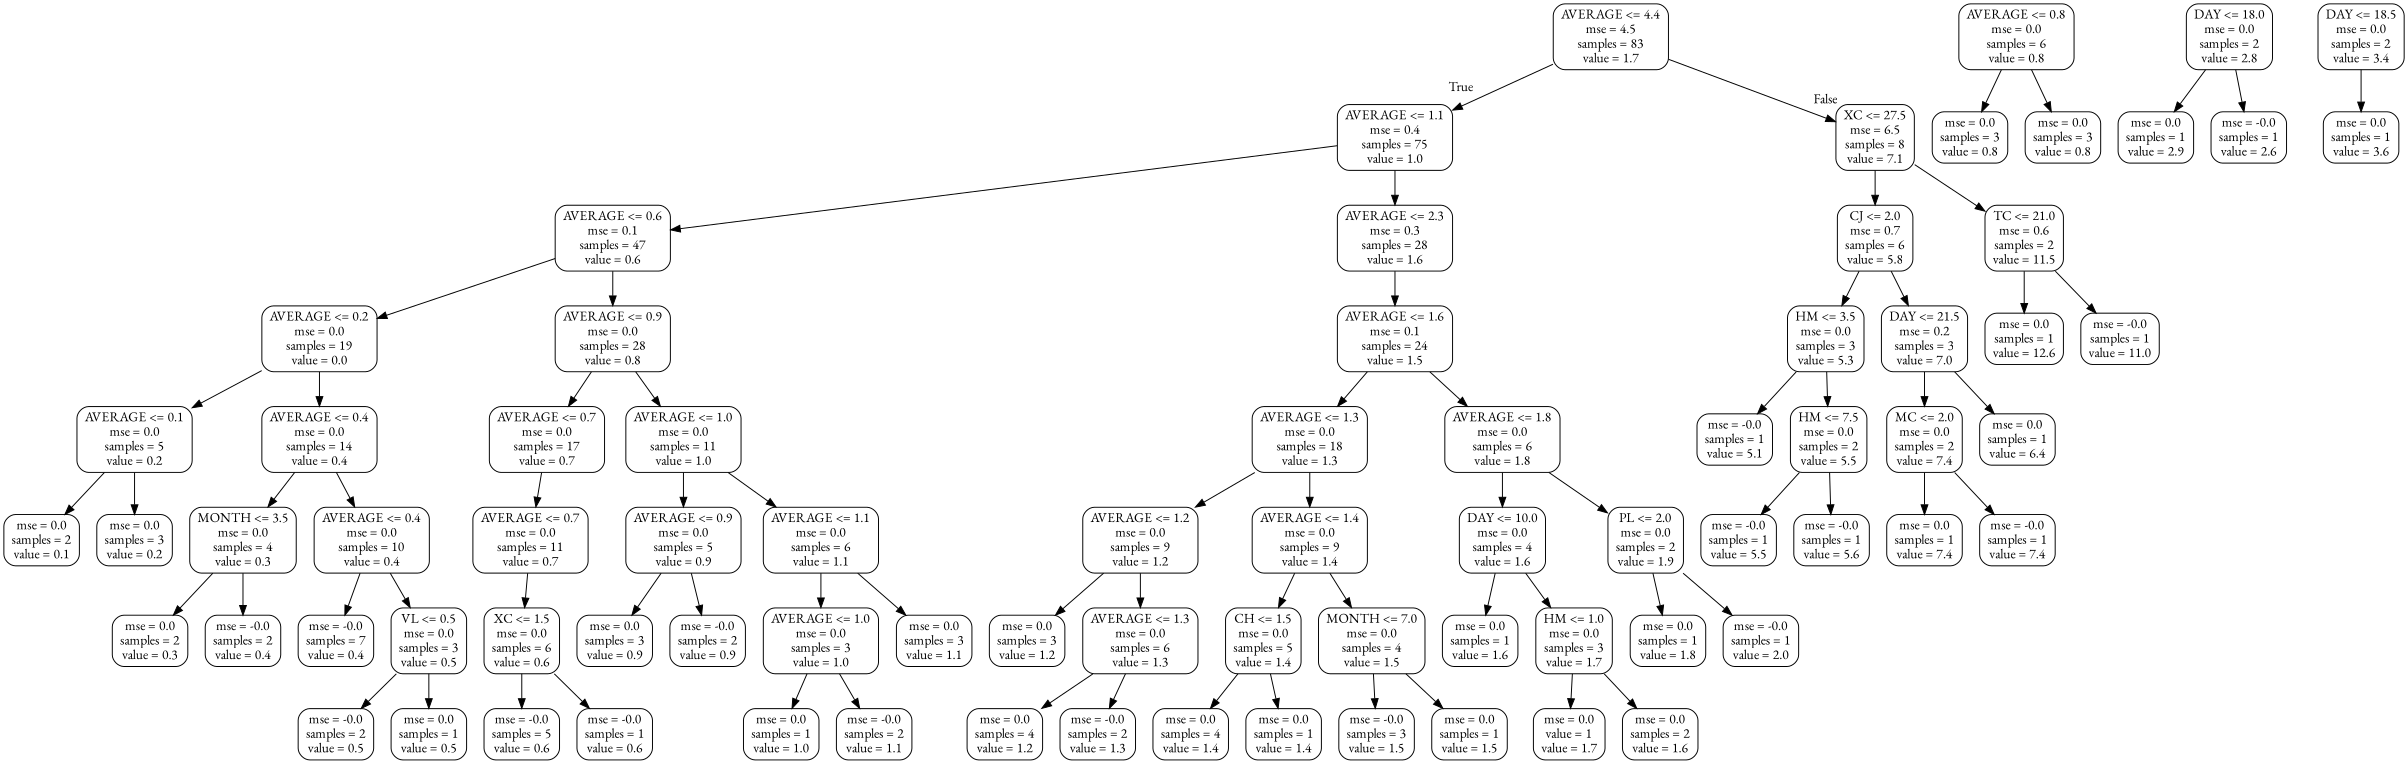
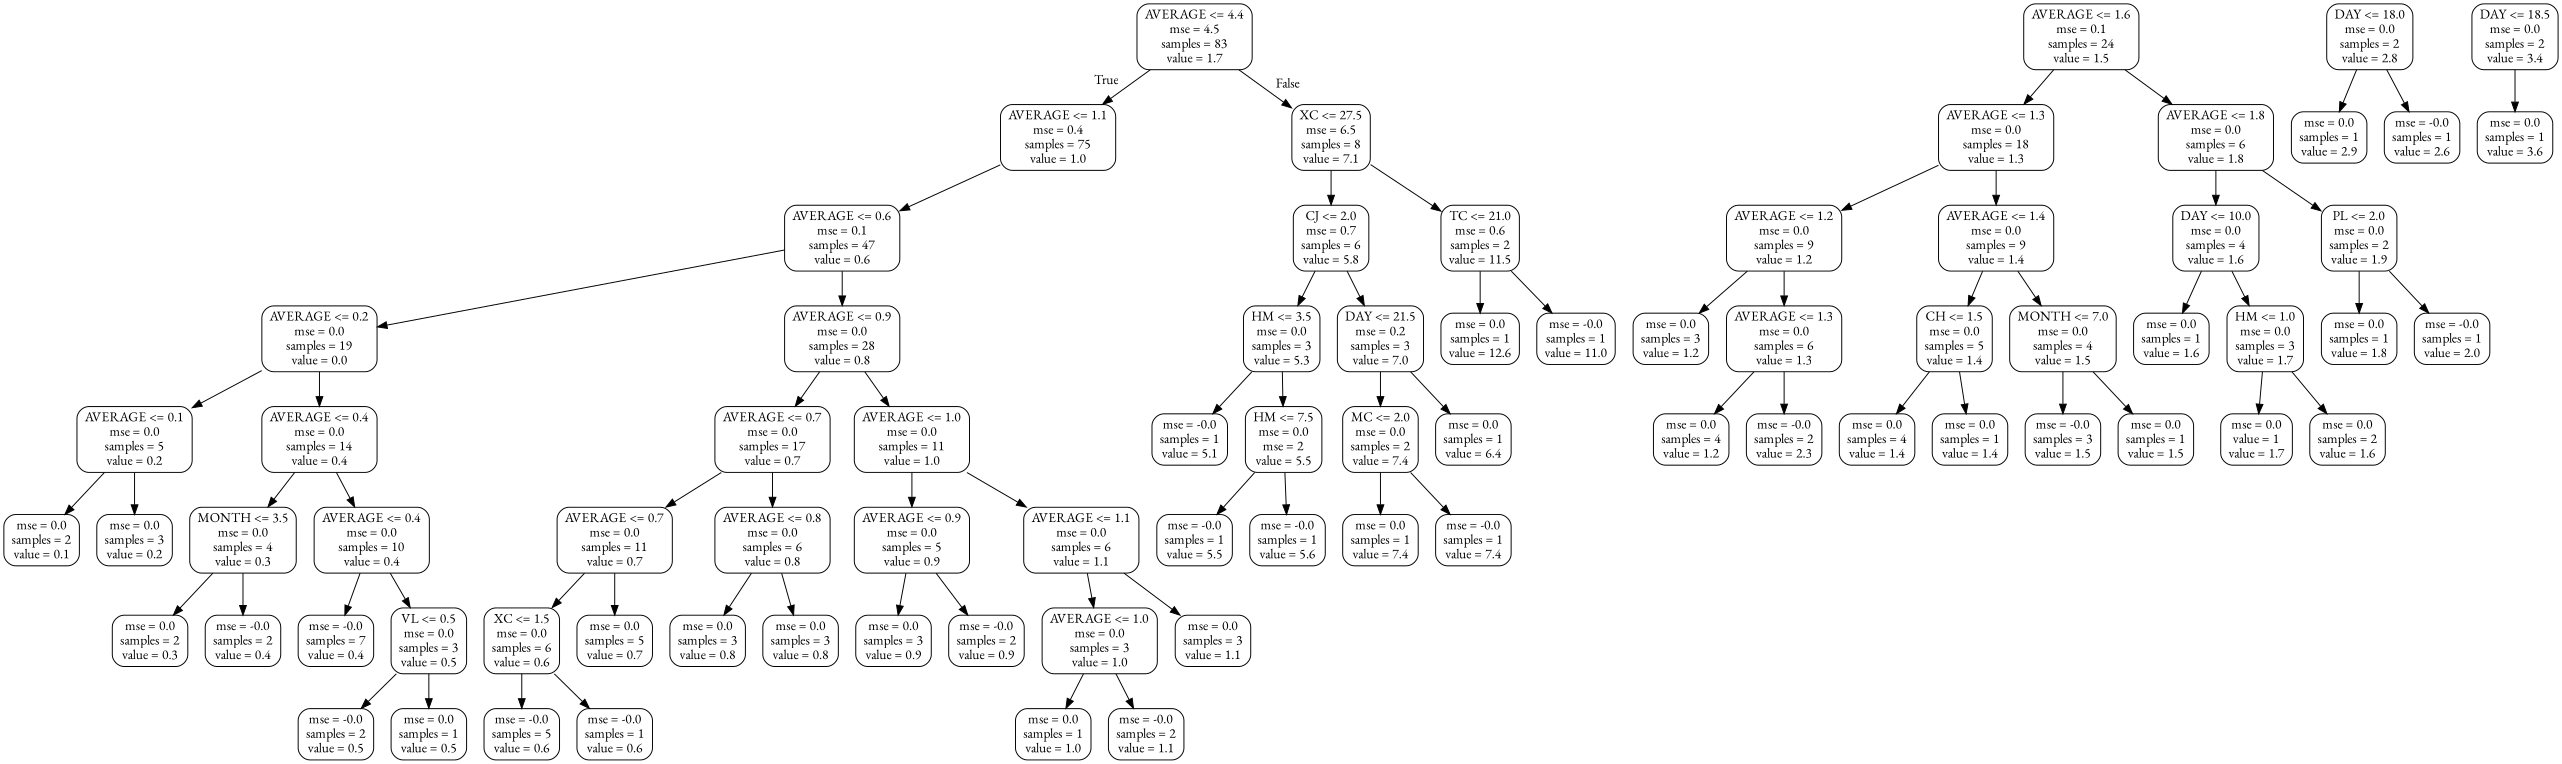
(1395, 238) -> none
(1829, 439) -> (1284, 439)
none -> (773, 485)
none -> (615, 641)
(1098, 734) -> (1784, 439)
